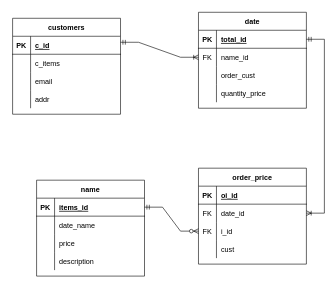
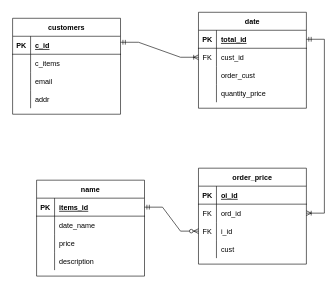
(234, 58) -> (234, 58)
(234, 214) -> (232, 214)
